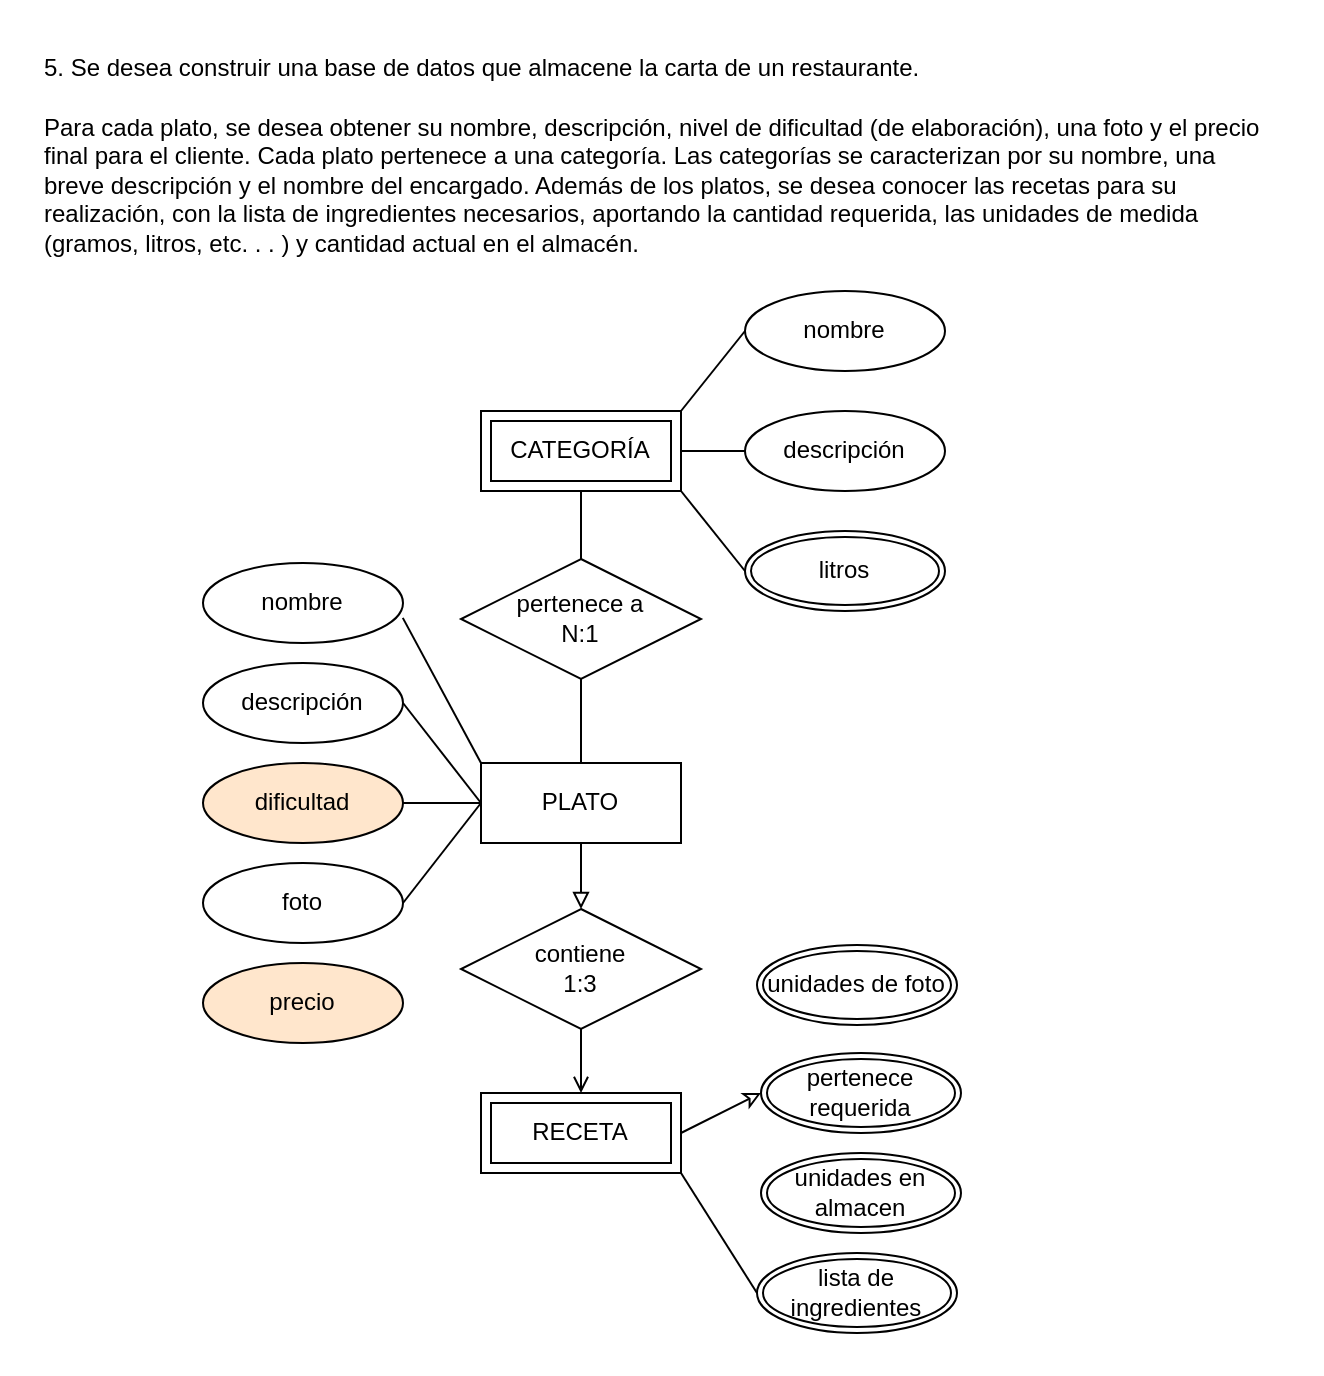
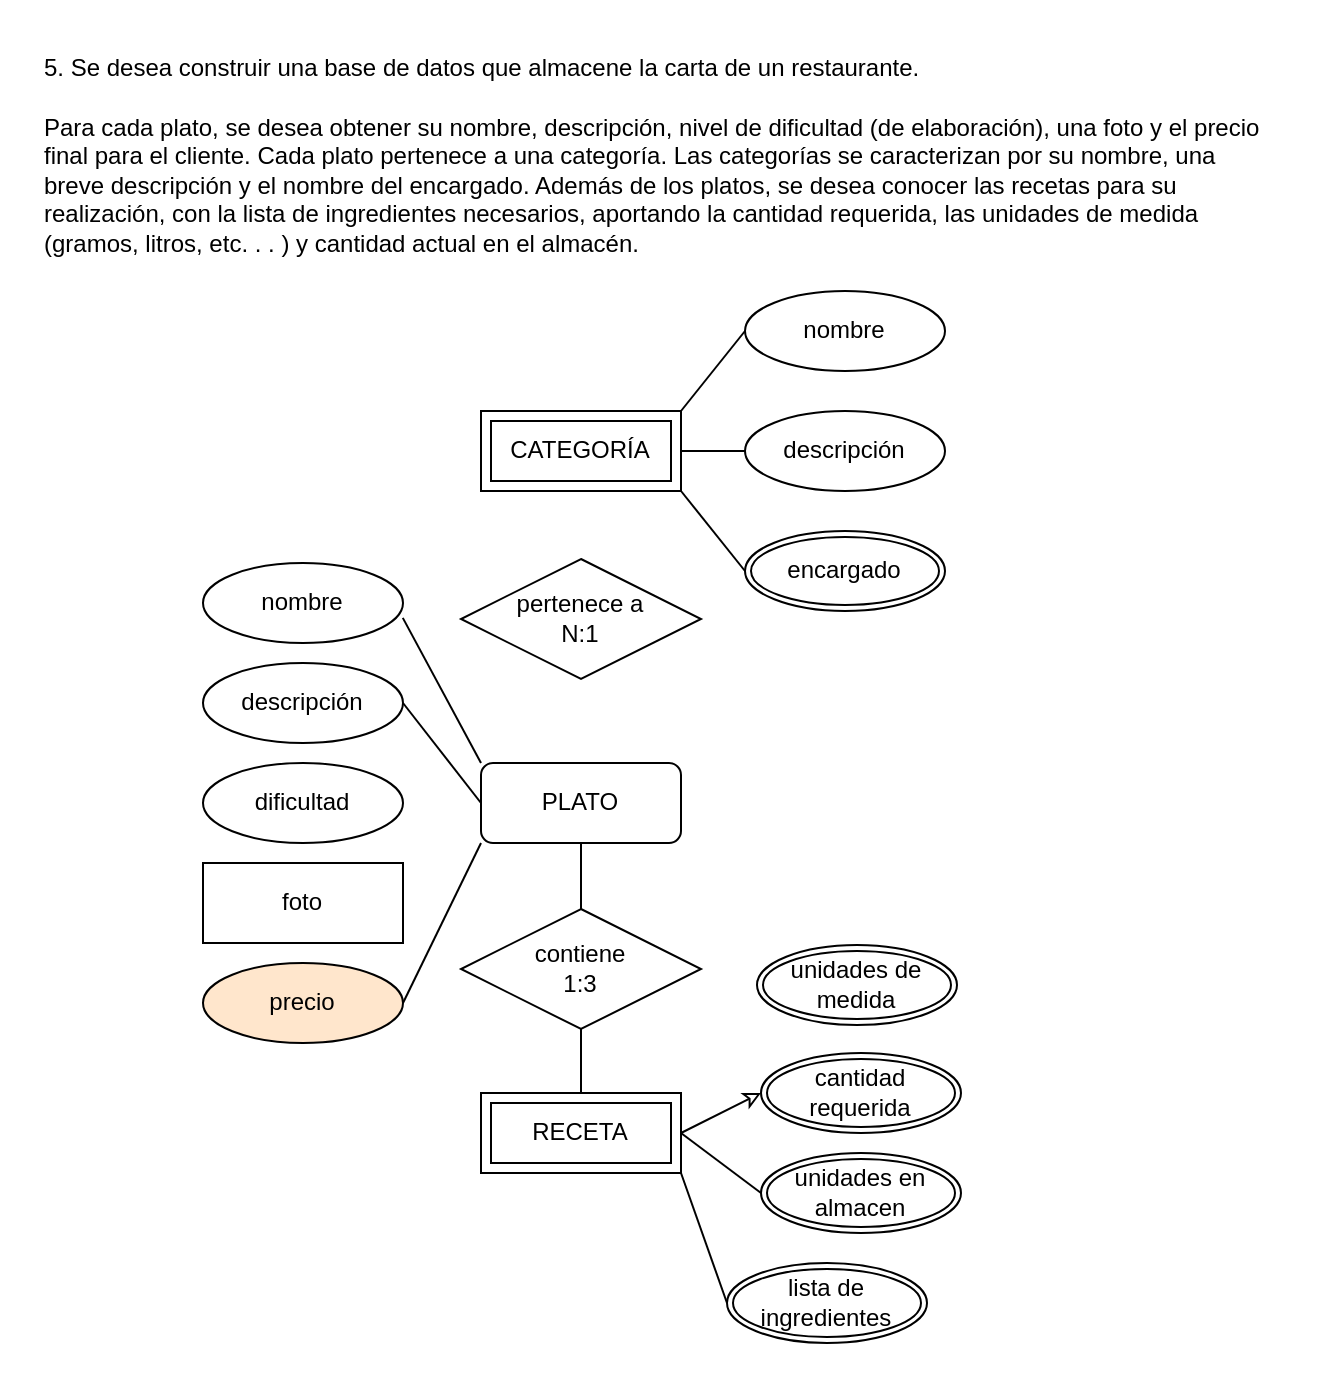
(581, 525) -> none
(845, 571) -> (845, 571)
(581, 721) -> none
(303, 803) -> (303, 803)
(440, 803) -> none
(581, 803) -> (581, 803)
(441, 855) -> none
(581, 891) -> (581, 898)
(303, 903) -> (303, 903)
none -> (442, 923)
(857, 985) -> (857, 985)
(581, 1084) -> (581, 1086)
(861, 1093) -> (861, 1093)
none -> (723, 1164)
(857, 1293) -> (827, 1303)
